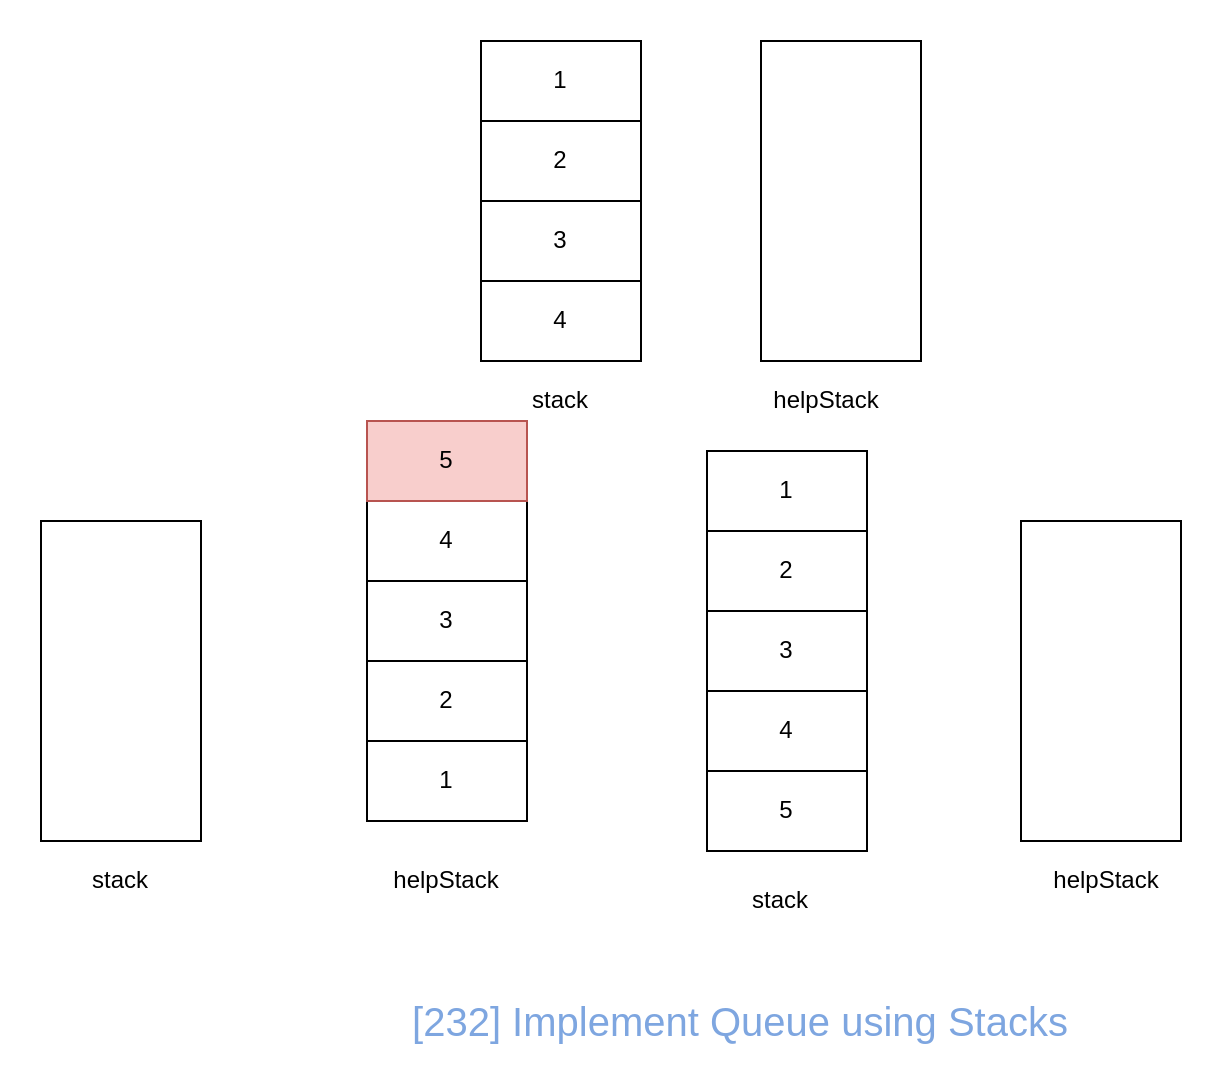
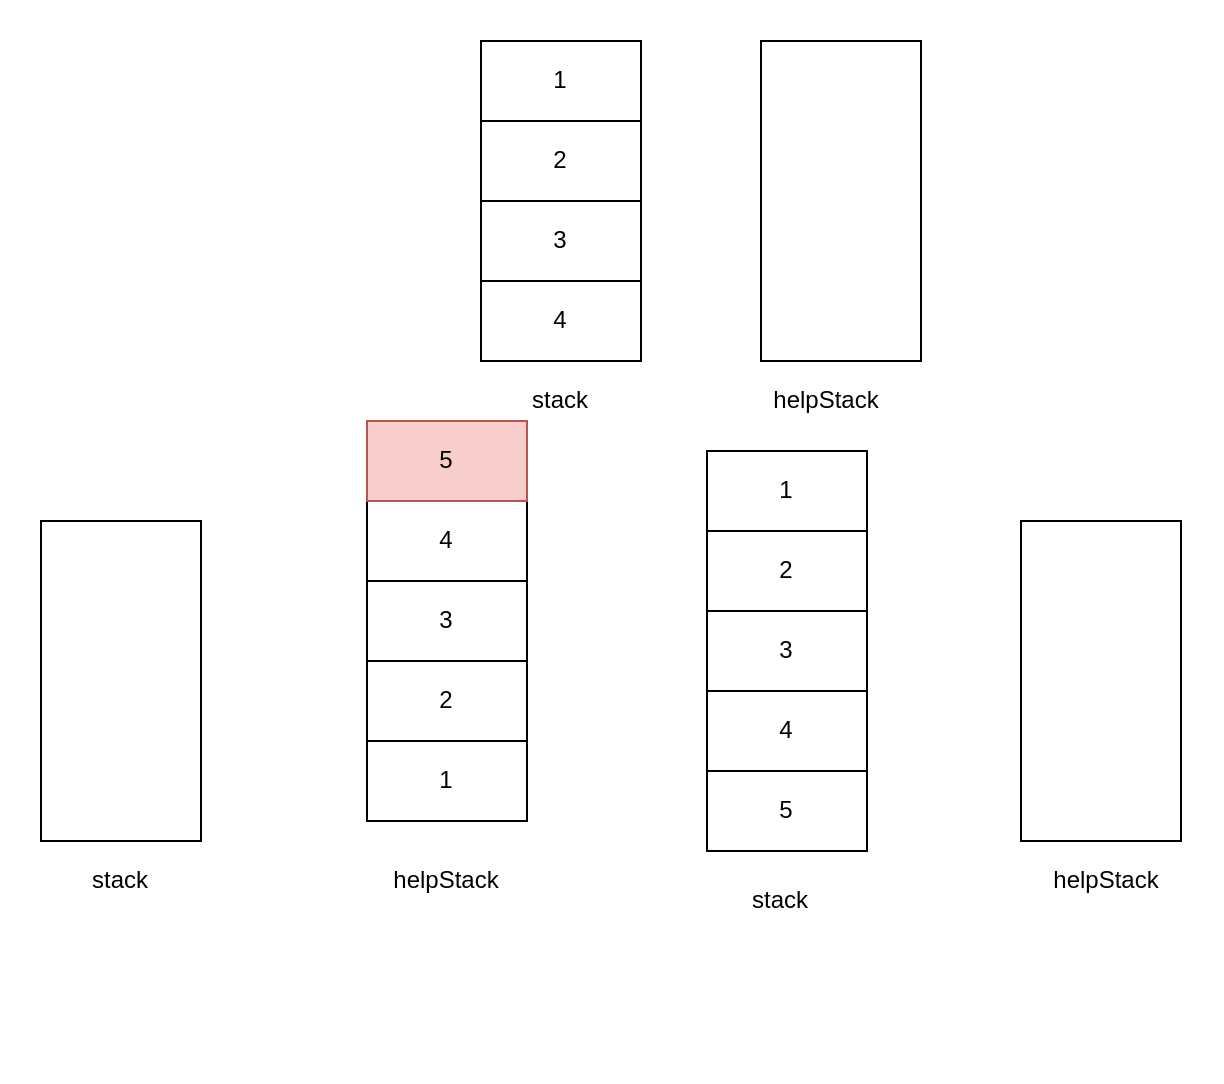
(741, 1021) -> none
